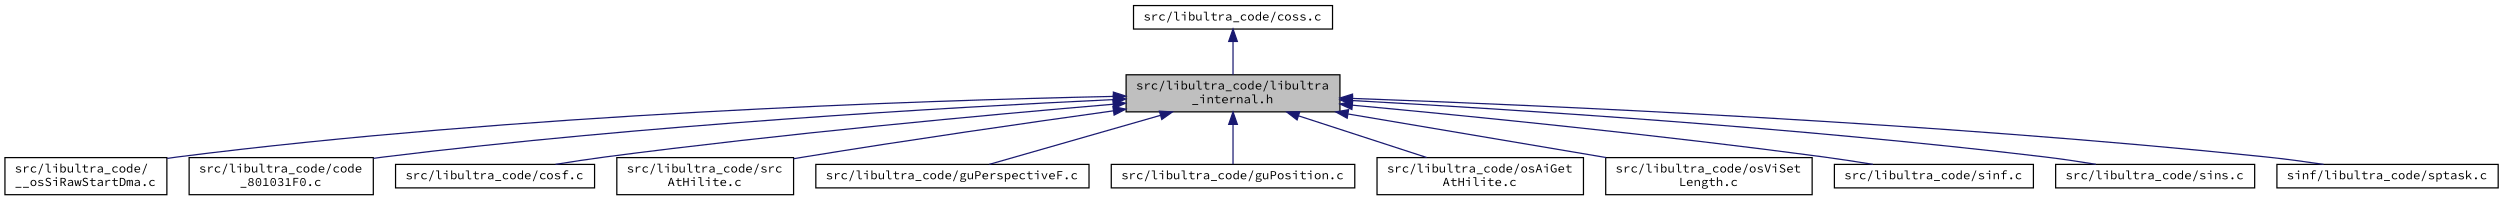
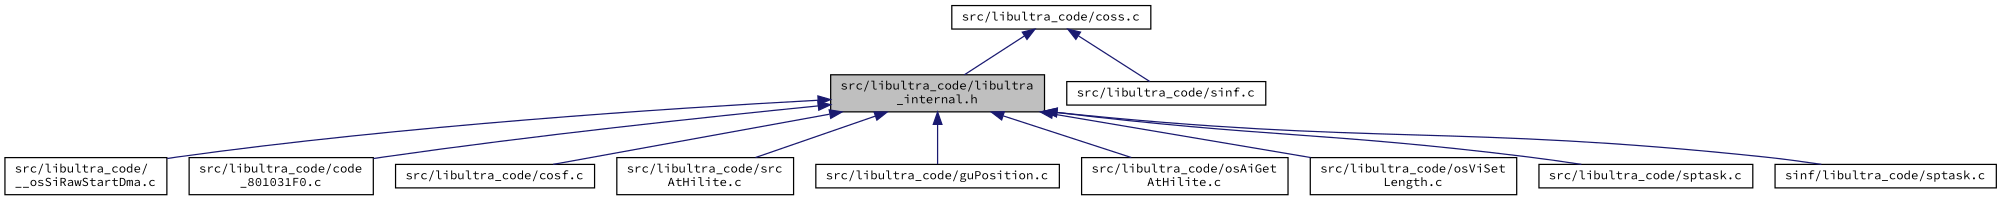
(1613, 132) -> (1114, 59)
(952, 176) -> none
(2155, 176) -> (1646, 176)
